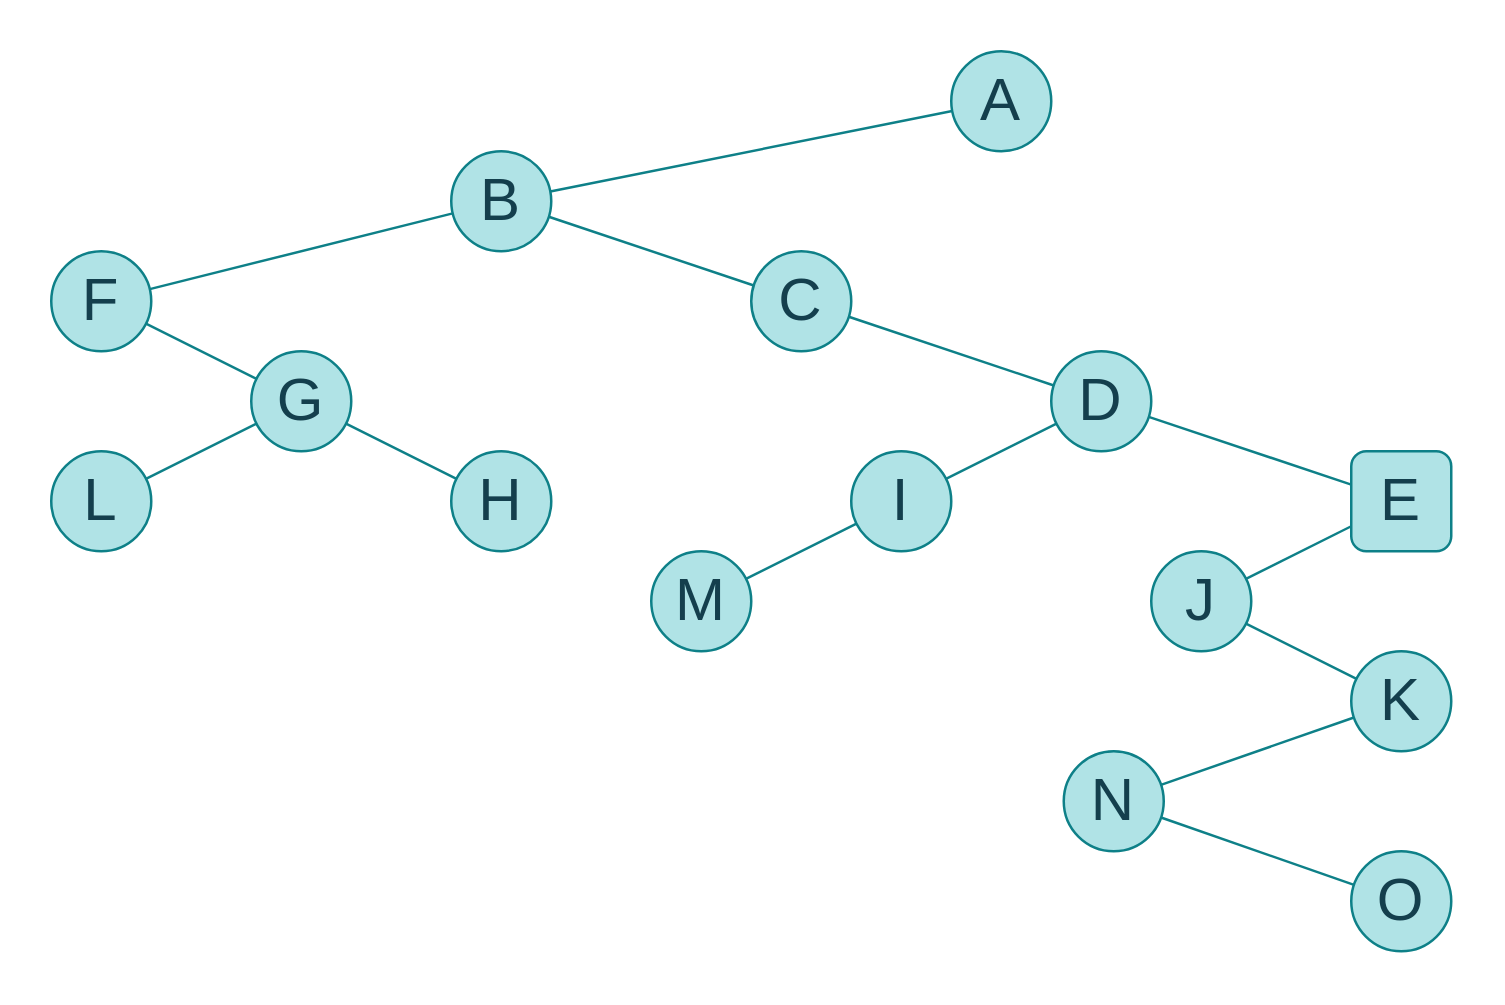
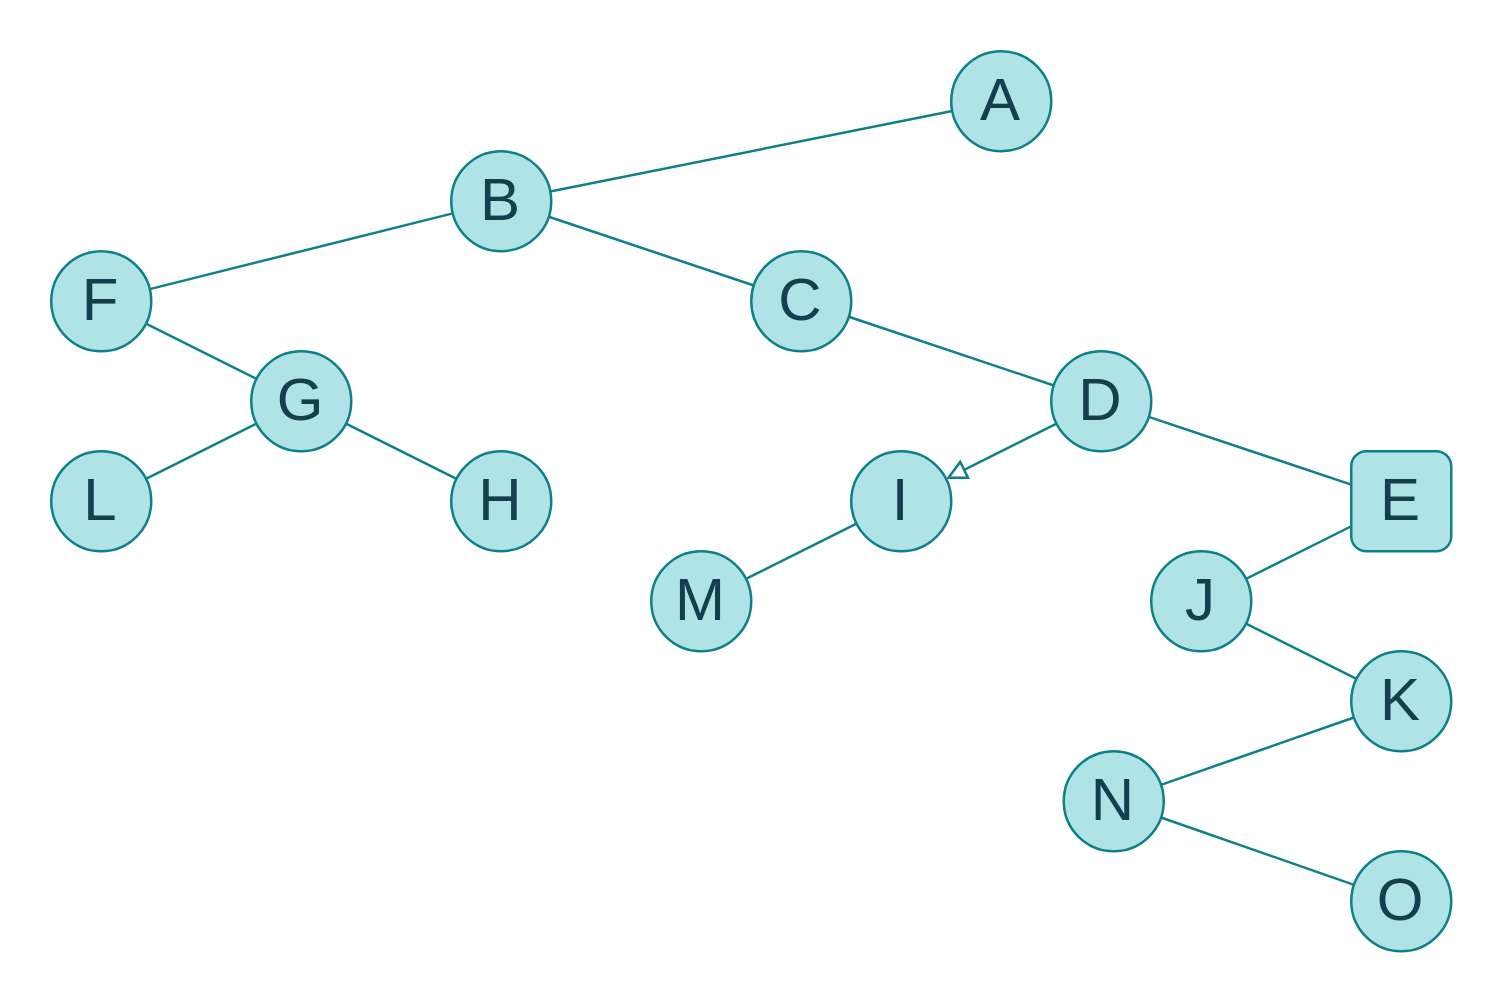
(957, 474) -> (965, 469)
